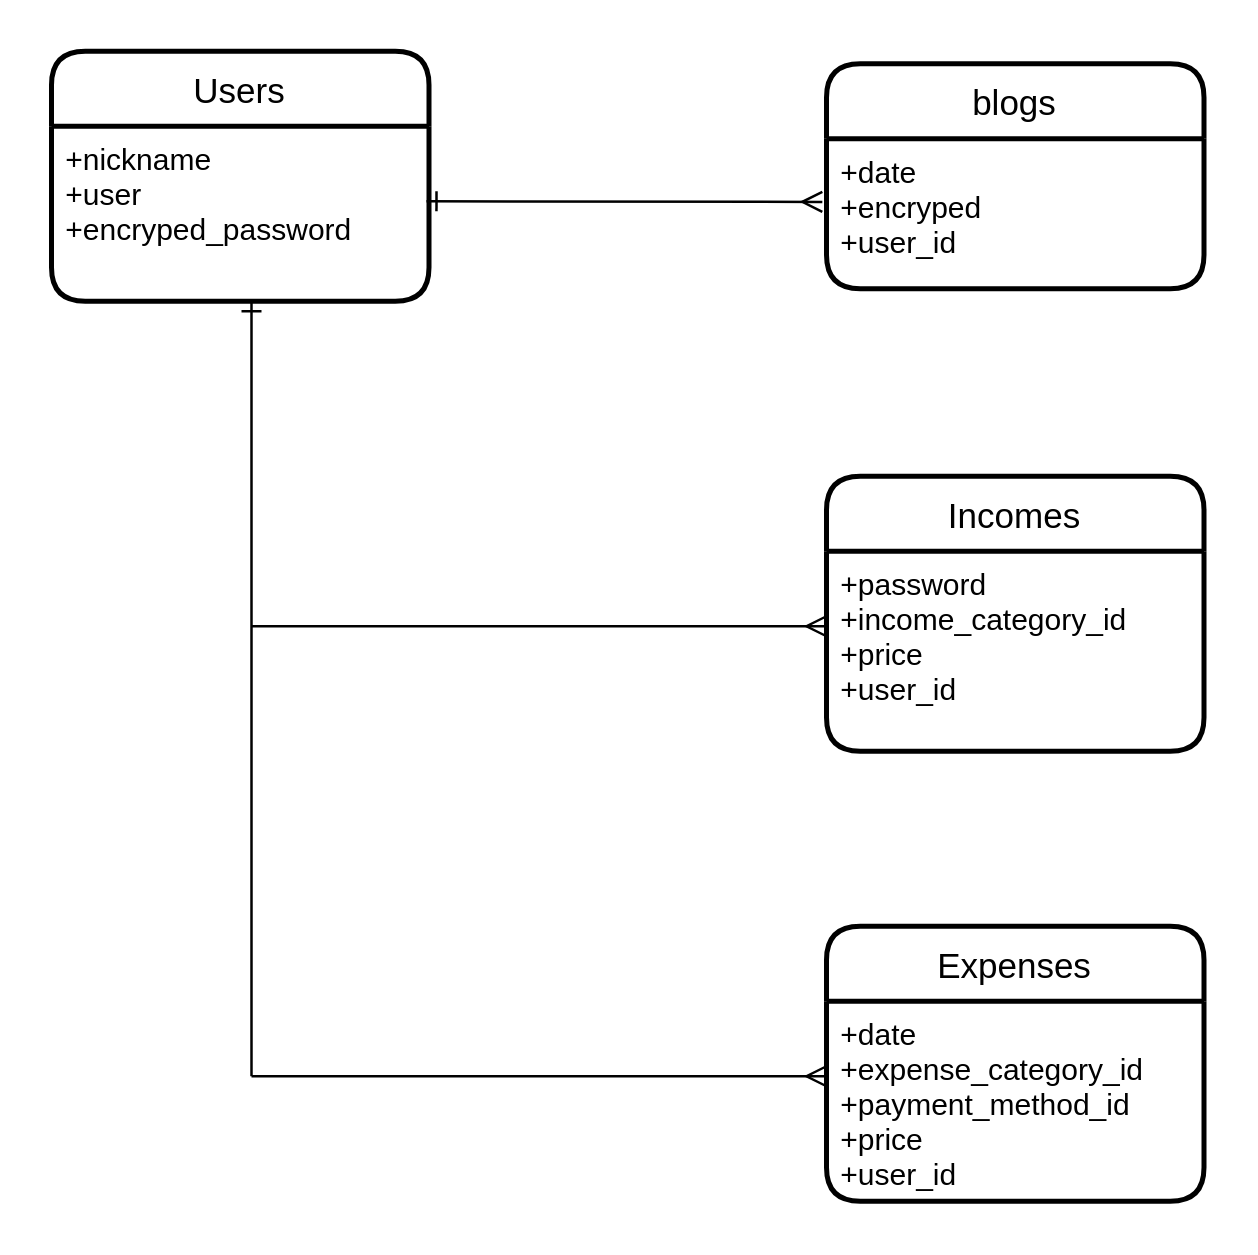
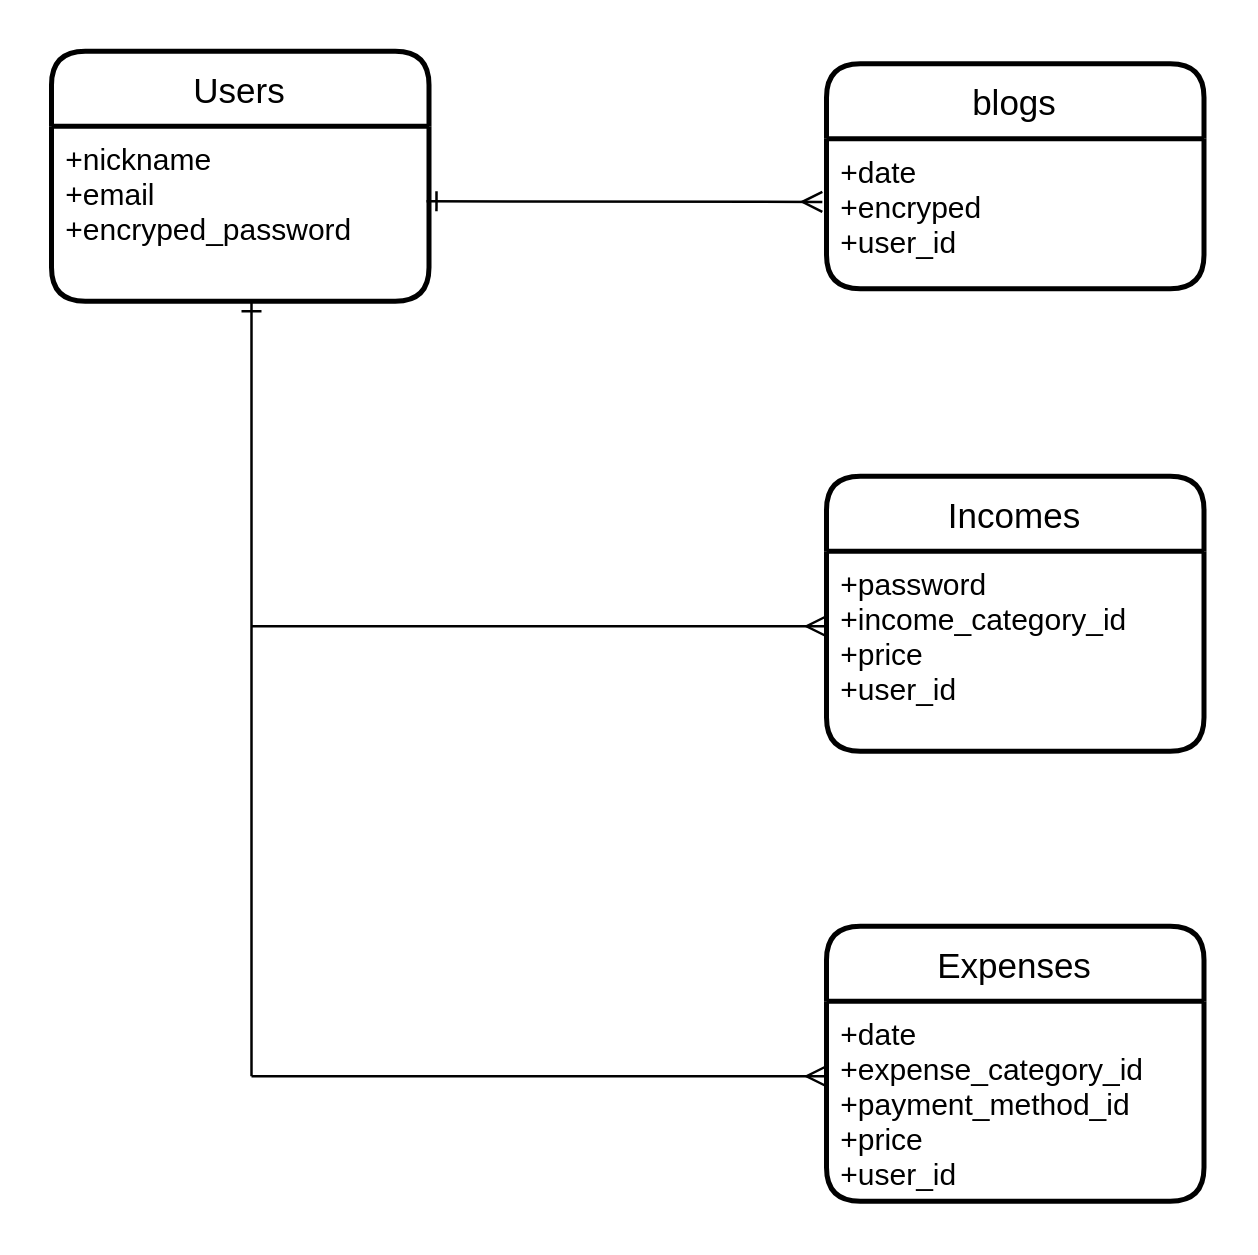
(137, 160) -> (137, 160)
